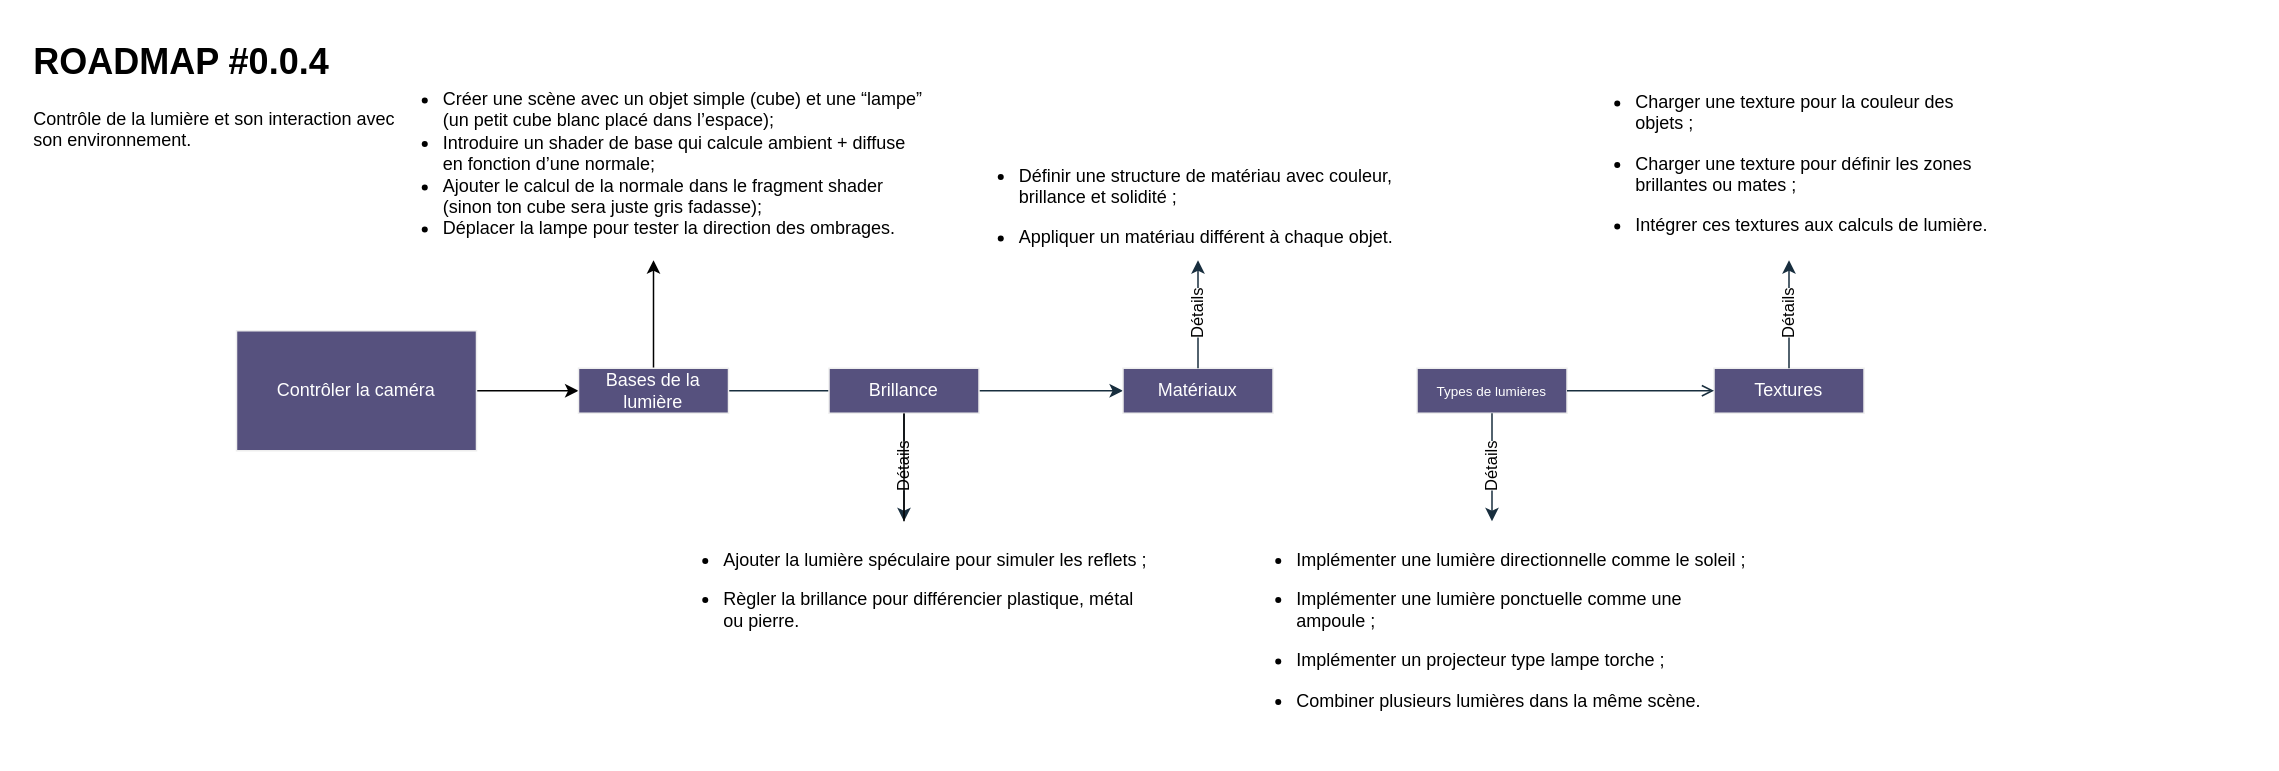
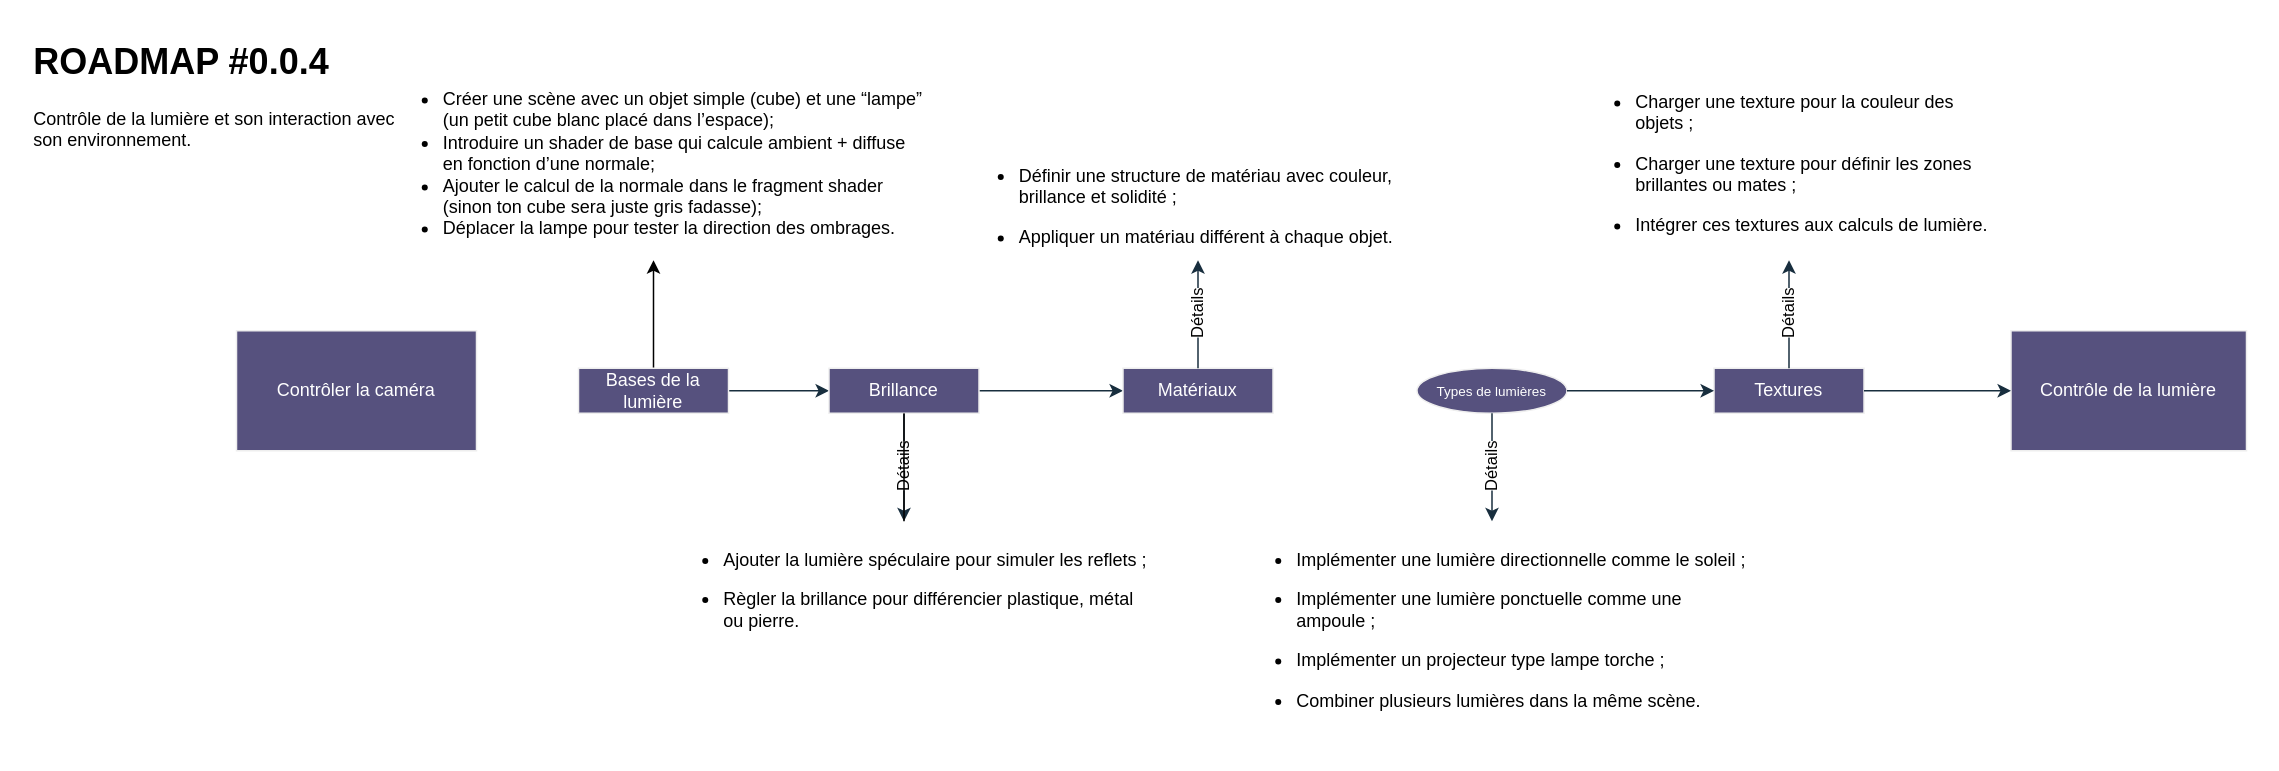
(522, 391) -> none
(821, 391) -> (817, 391)
(1492, 391) -> (1492, 391)
(1704, 391) -> (1702, 391)
none -> (1932, 391)
none -> (2129, 391)
